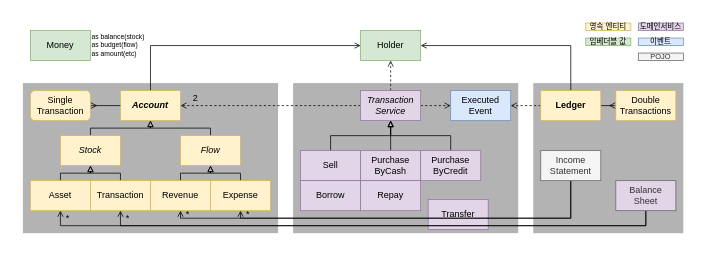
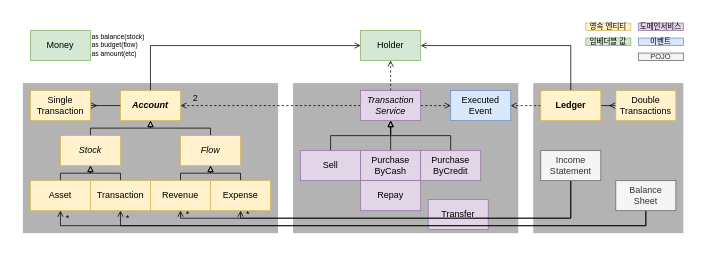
(60, 105) -> (60, 105)
(330, 195) -> none
(645, 195) -> (645, 195)
